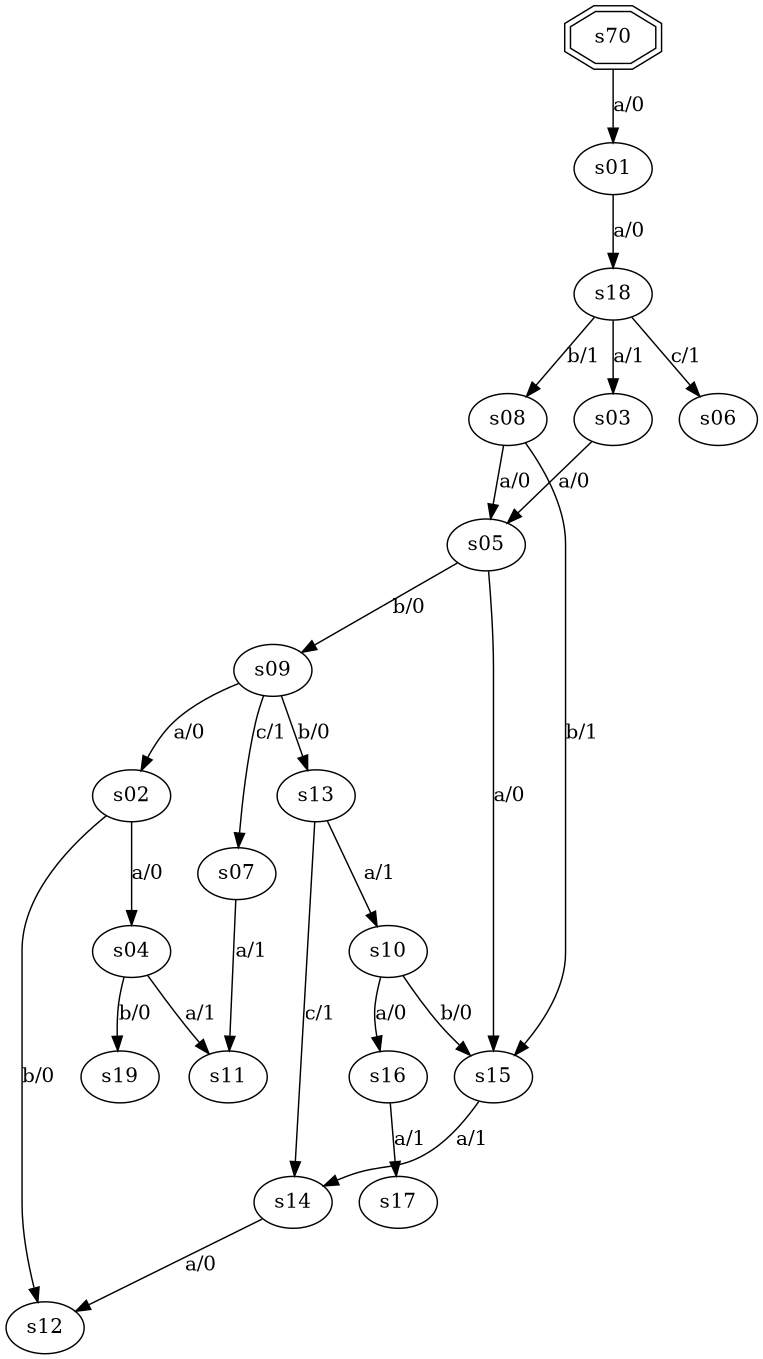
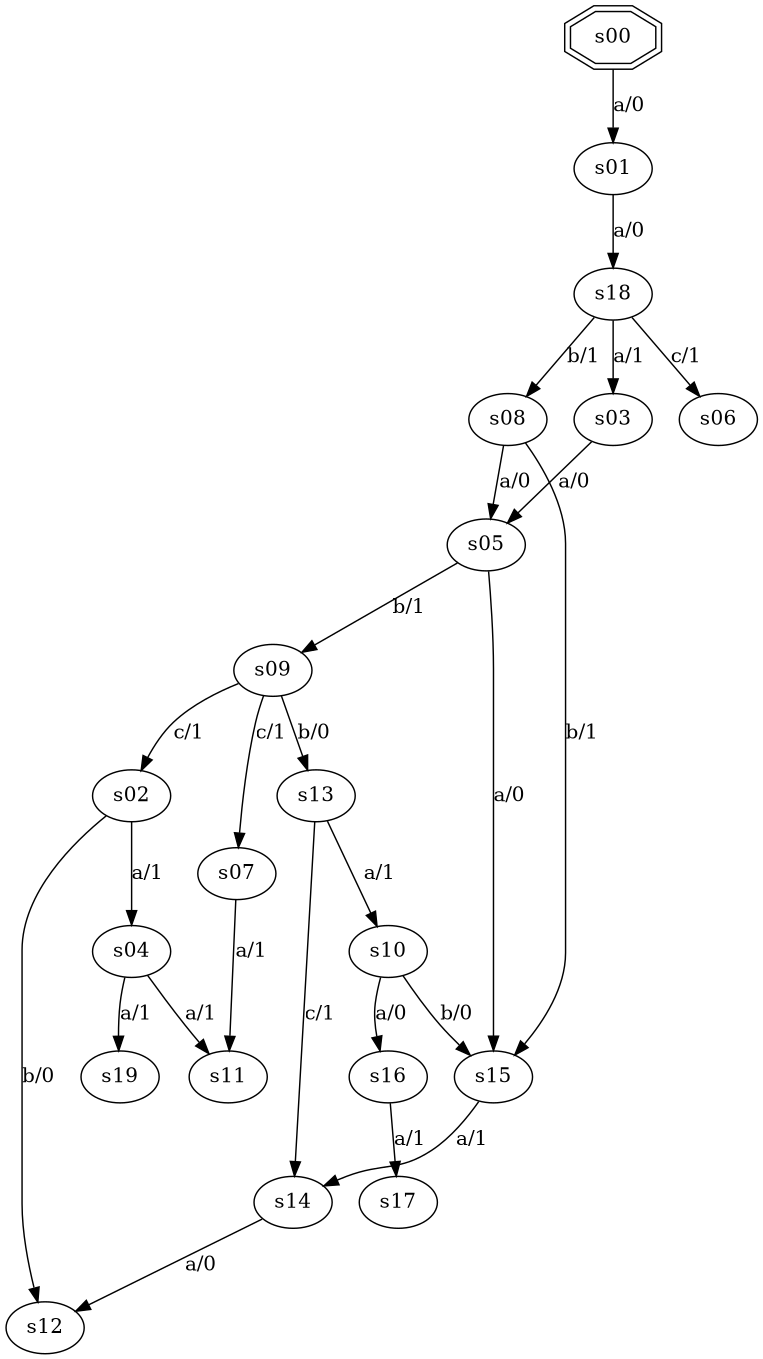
(613, 37) -> (613, 37)
(409, 608) -> (409, 608)
(189, 733) -> (189, 733)
(147, 874) -> (147, 874)
(135, 1014) -> (136, 1014)
